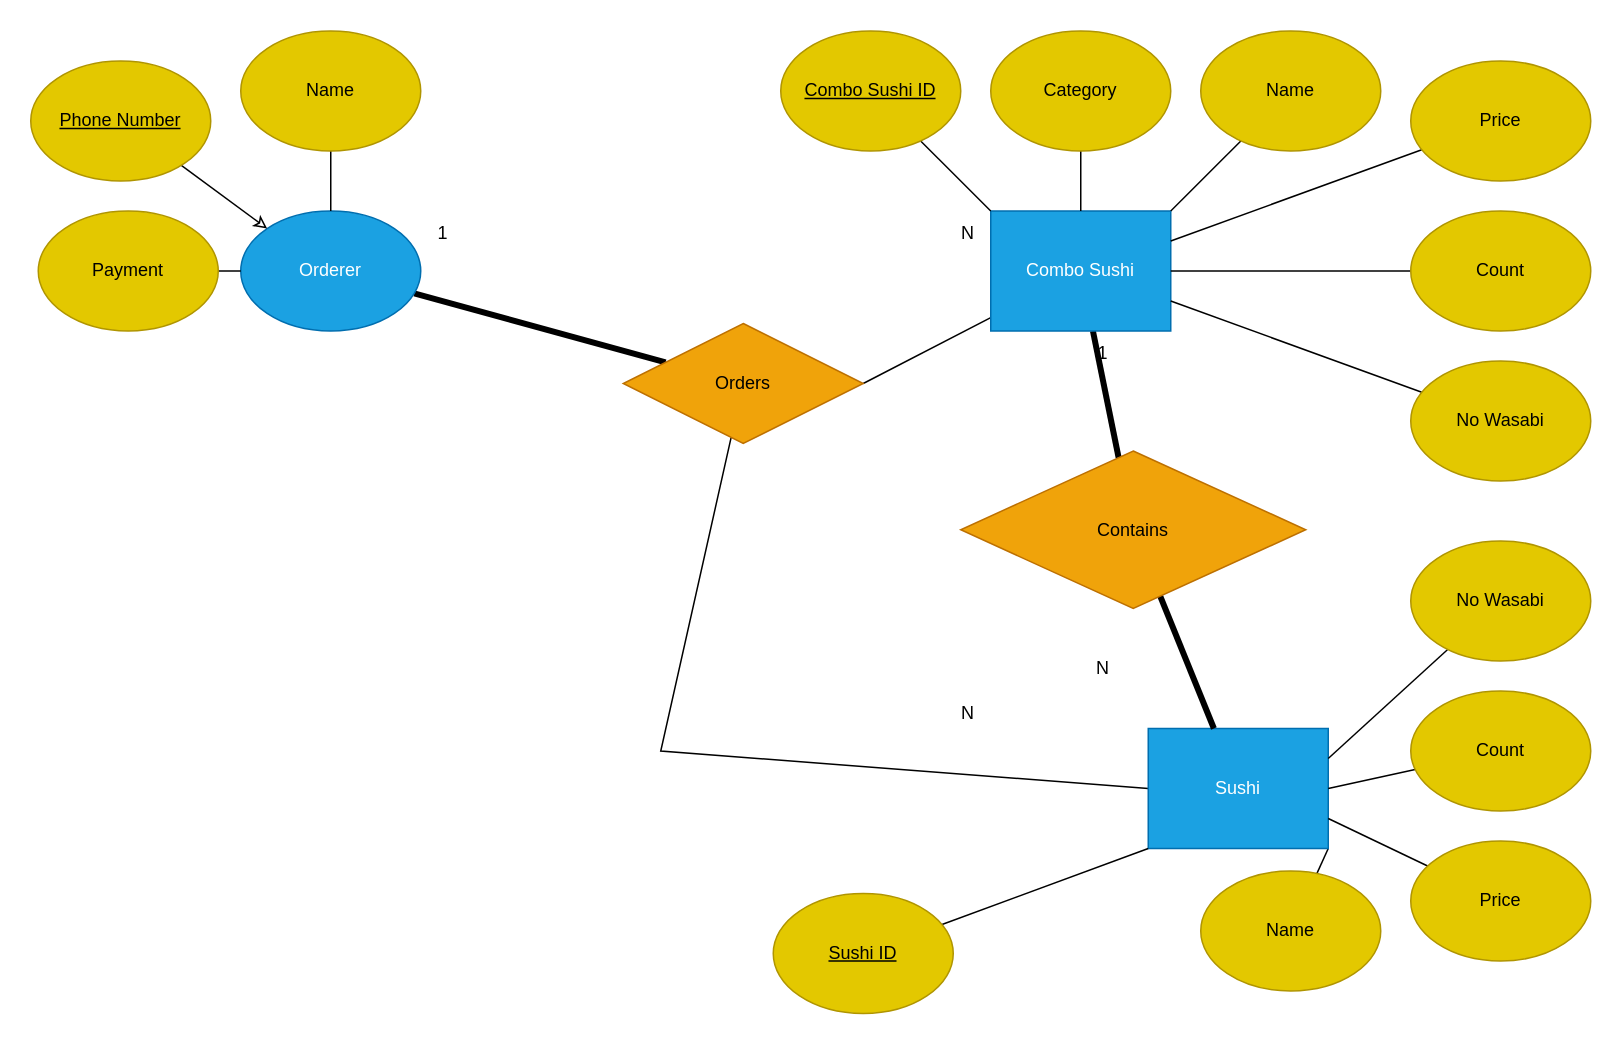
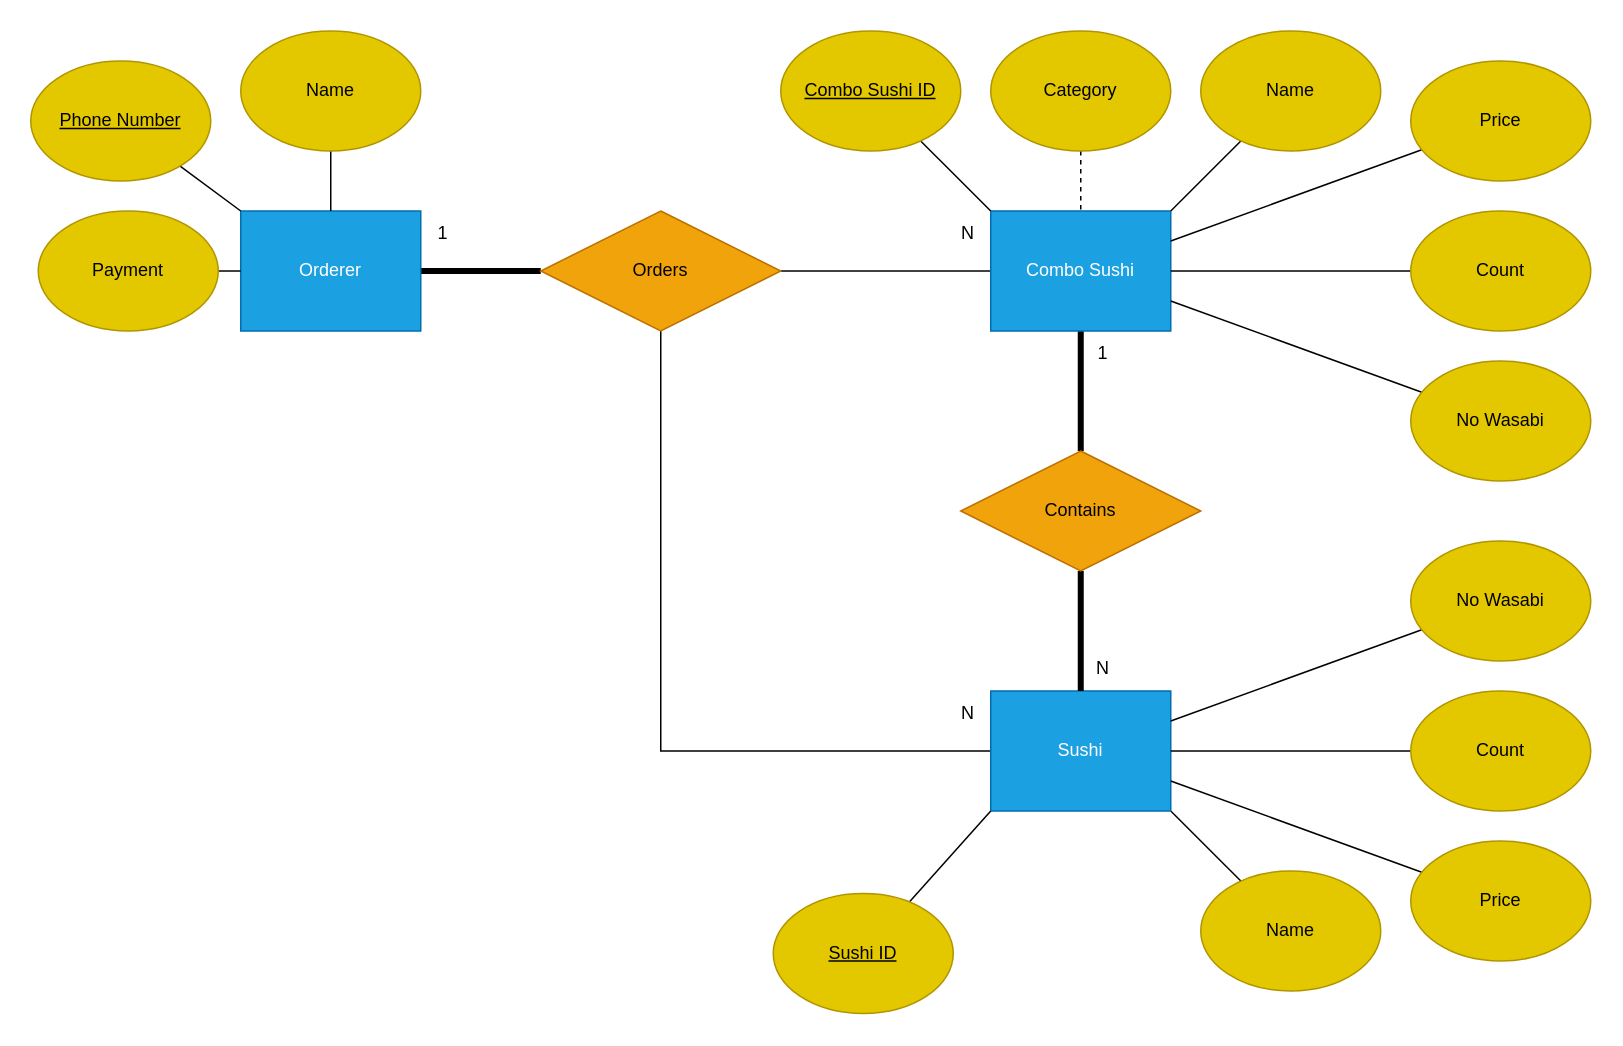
(1081, 182) -> (1081, 182)
(220, 194) -> (210, 188)
(331, 271) -> (331, 271)
(743, 383) -> (661, 271)
(1133, 530) -> (1081, 511)
(1238, 788) -> (1081, 751)
